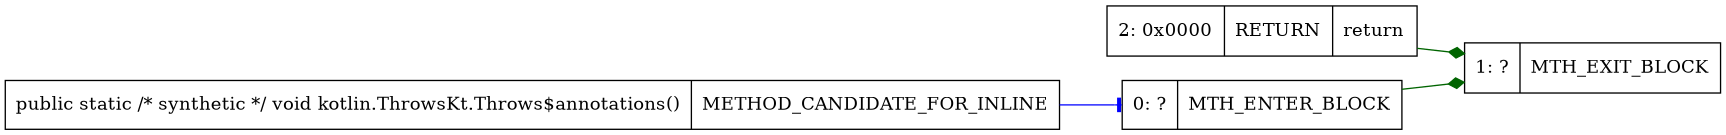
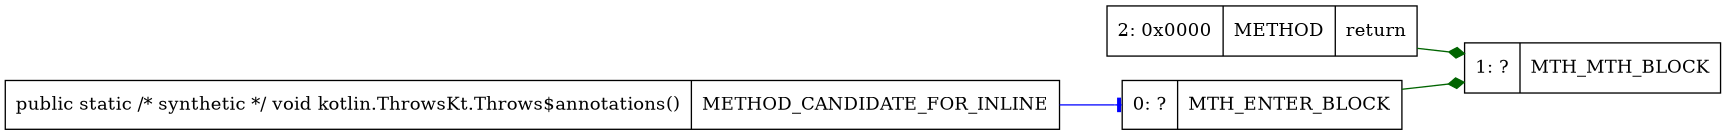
(1278, 30) -> (1279, 30)
(1620, 67) -> (1620, 67)
